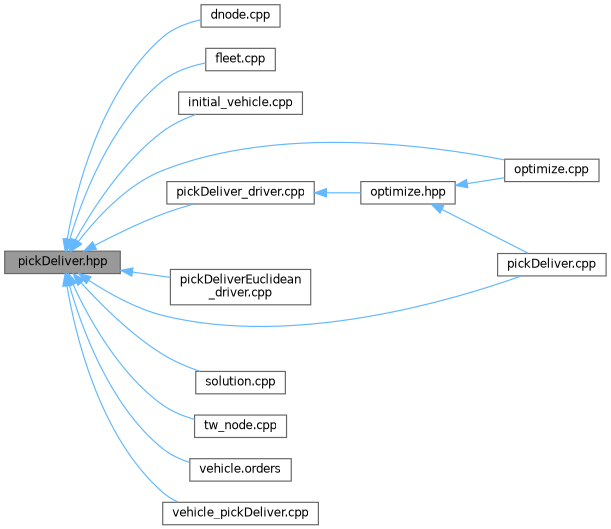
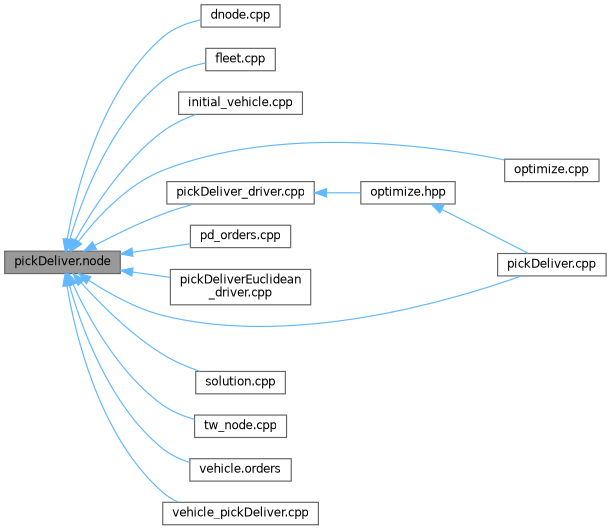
(486, 181) -> none
none -> (241, 236)
(62, 262) -> (62, 262)
